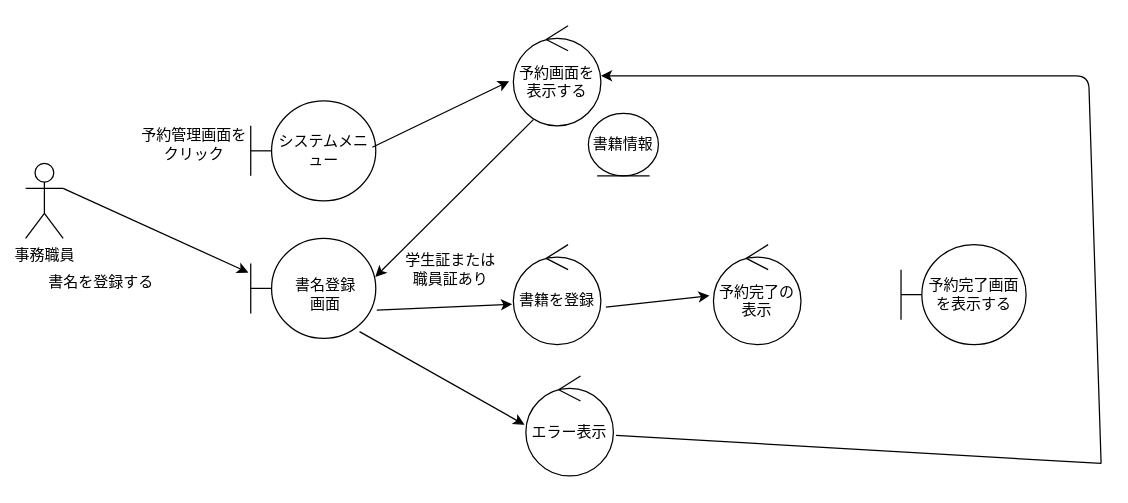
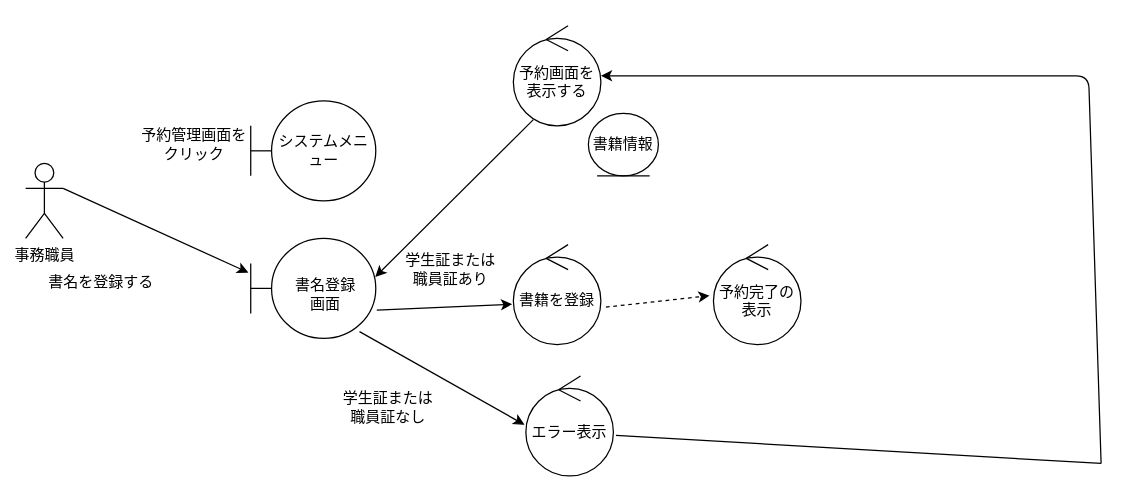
(437, 116) -> none
(963, 294) -> none
(654, 301) -> (654, 301)
none -> (388, 407)
